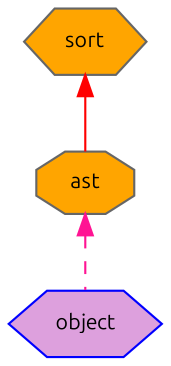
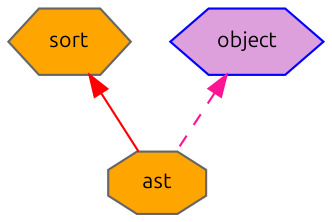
(85, 263) -> (195, 122)
